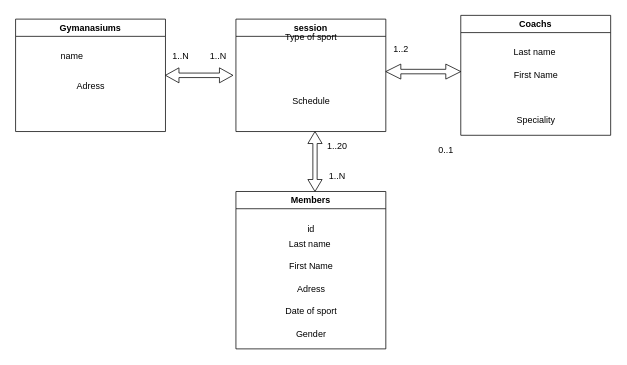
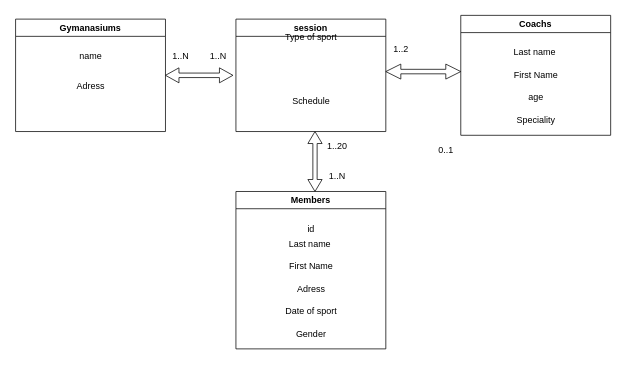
(72, 57) -> (90, 57)
none -> (536, 98)
